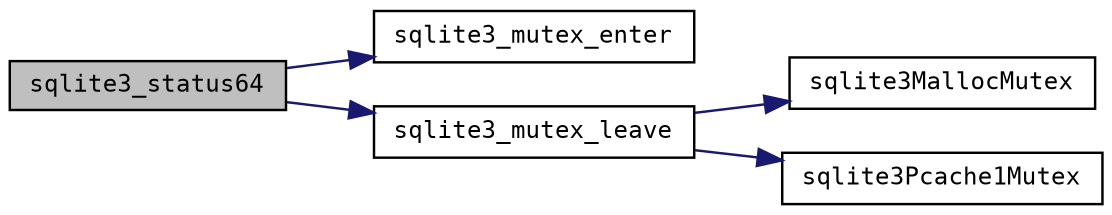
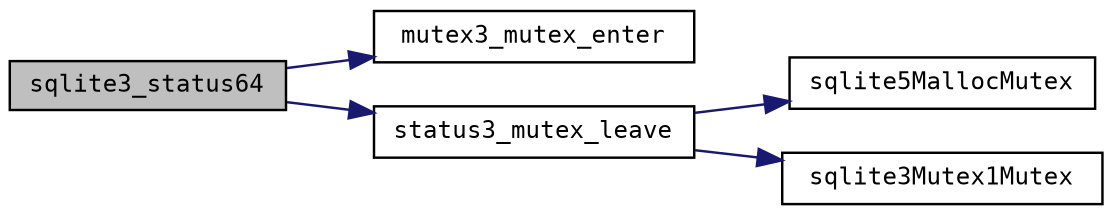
(534, 37) -> (534, 37)
(942, 83) -> (942, 83)
(534, 132) -> (534, 132)
(942, 178) -> (942, 178)
